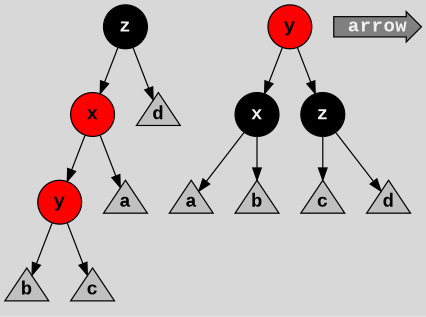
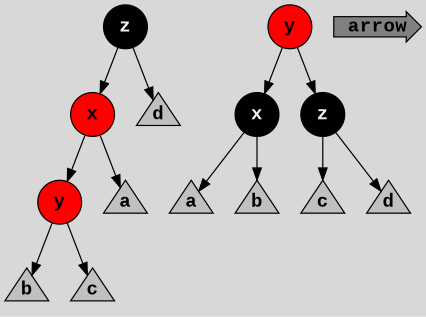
(378, 27) -> (378, 27)
